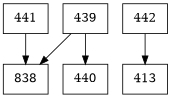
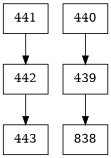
(26, 45) -> (26, 45)
(85, 45) -> (85, 45)
(145, 79) -> (26, 140)
